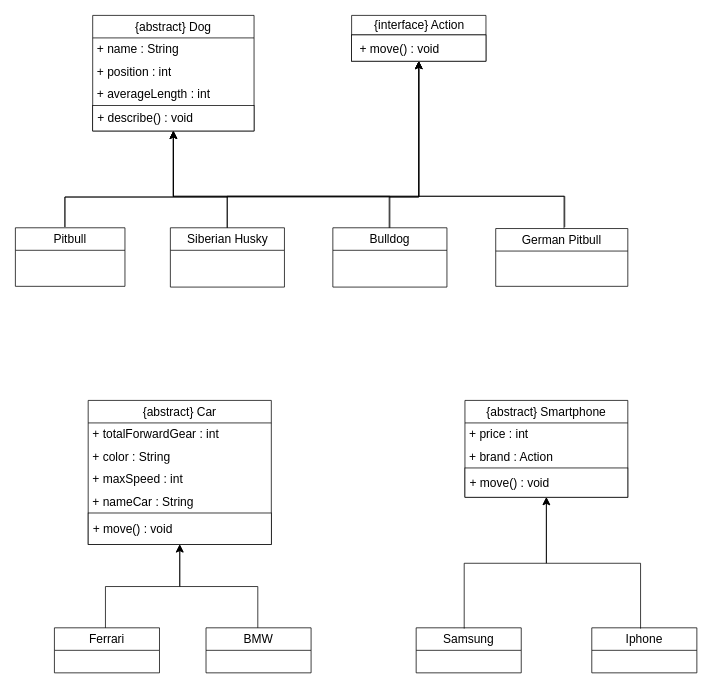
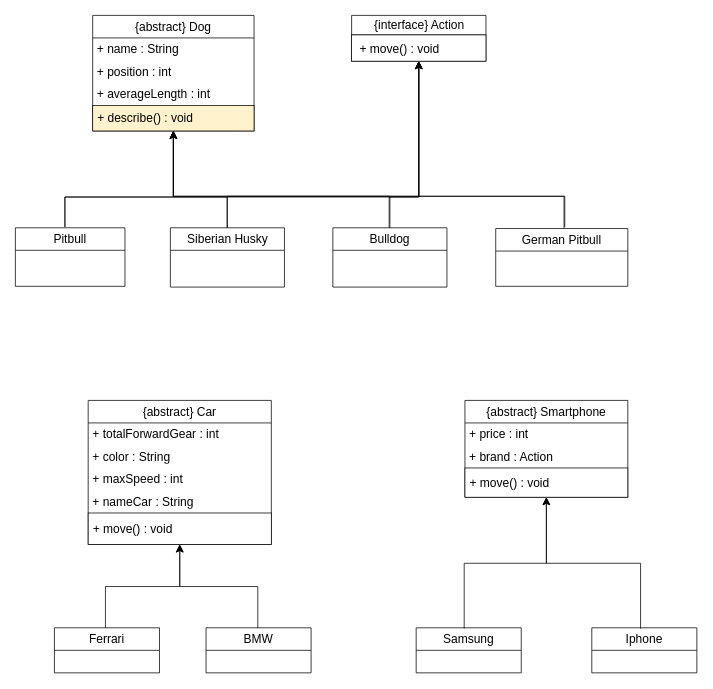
(173, 118) -> (173, 118)
